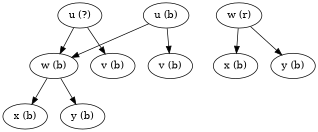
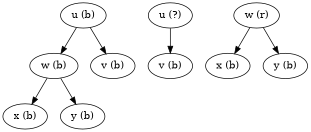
(69, 38) -> none
